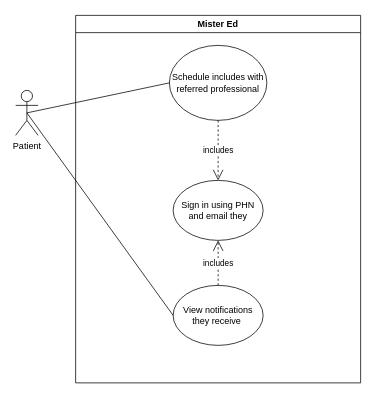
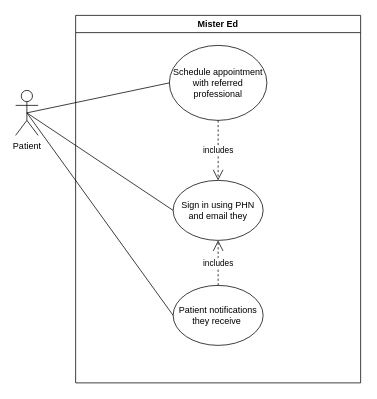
(218, 83) -> (218, 83)
none -> (102, 163)
(218, 315) -> (218, 315)
